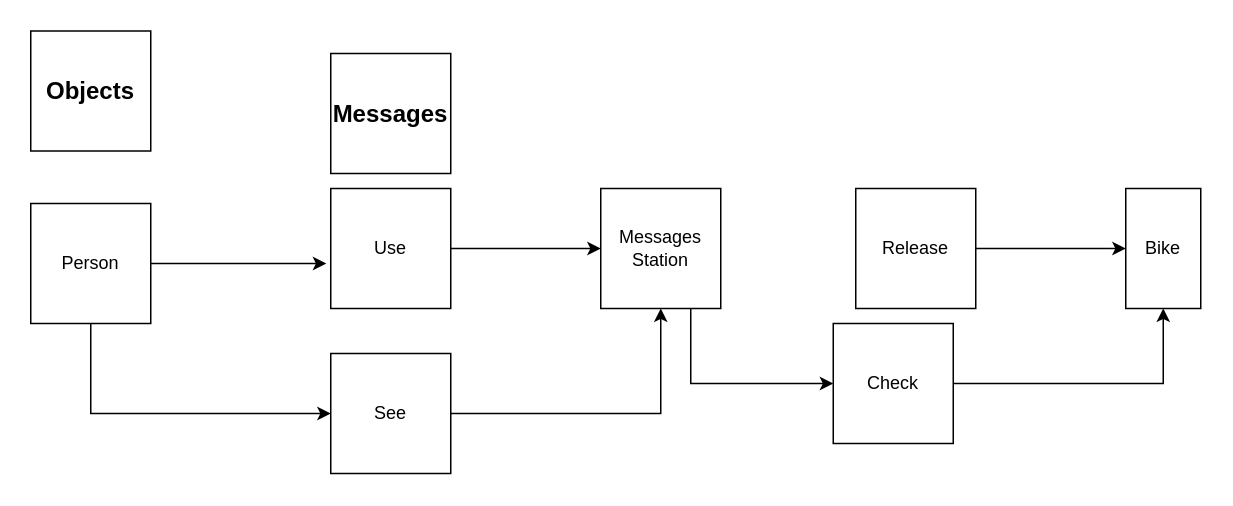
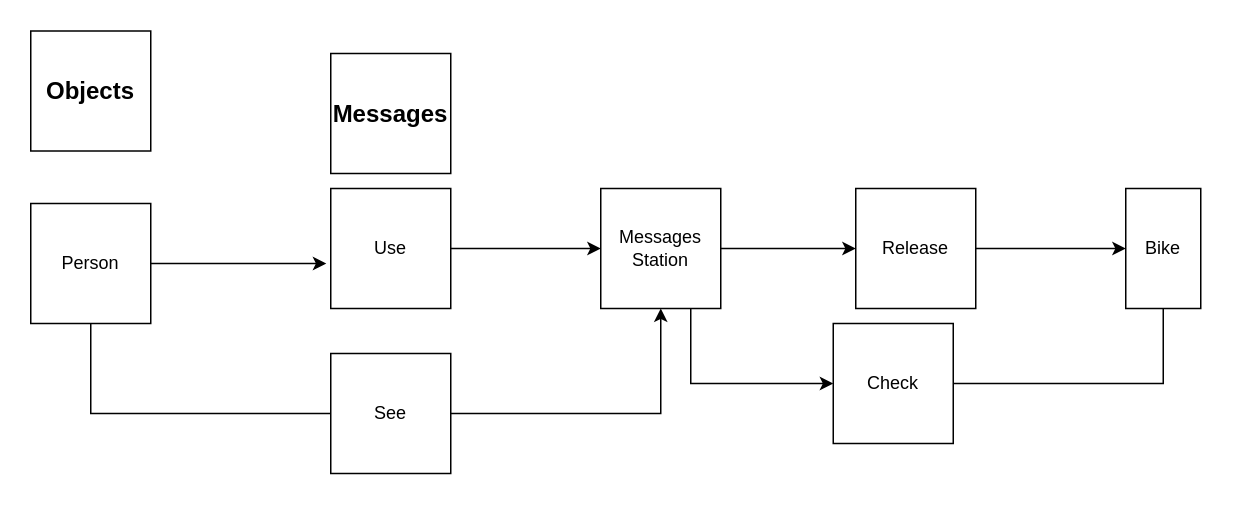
none -> (783, 248)
(1163, 320) -> (1163, 315)
(319, 413) -> (323, 413)
